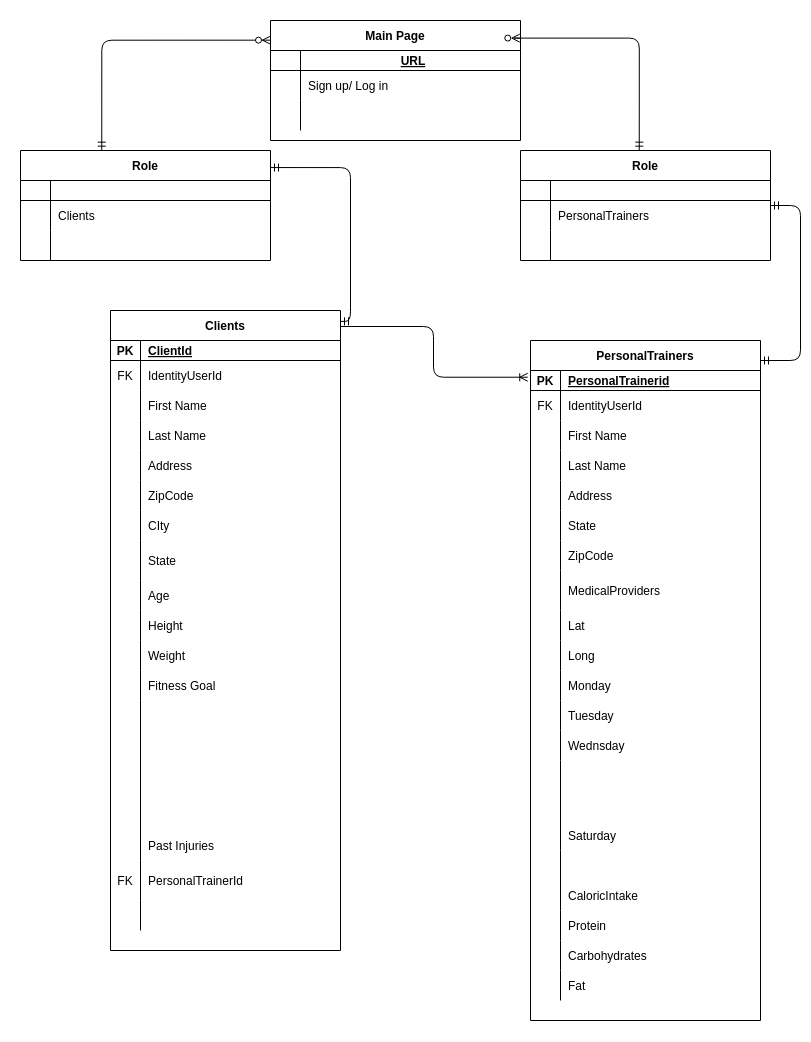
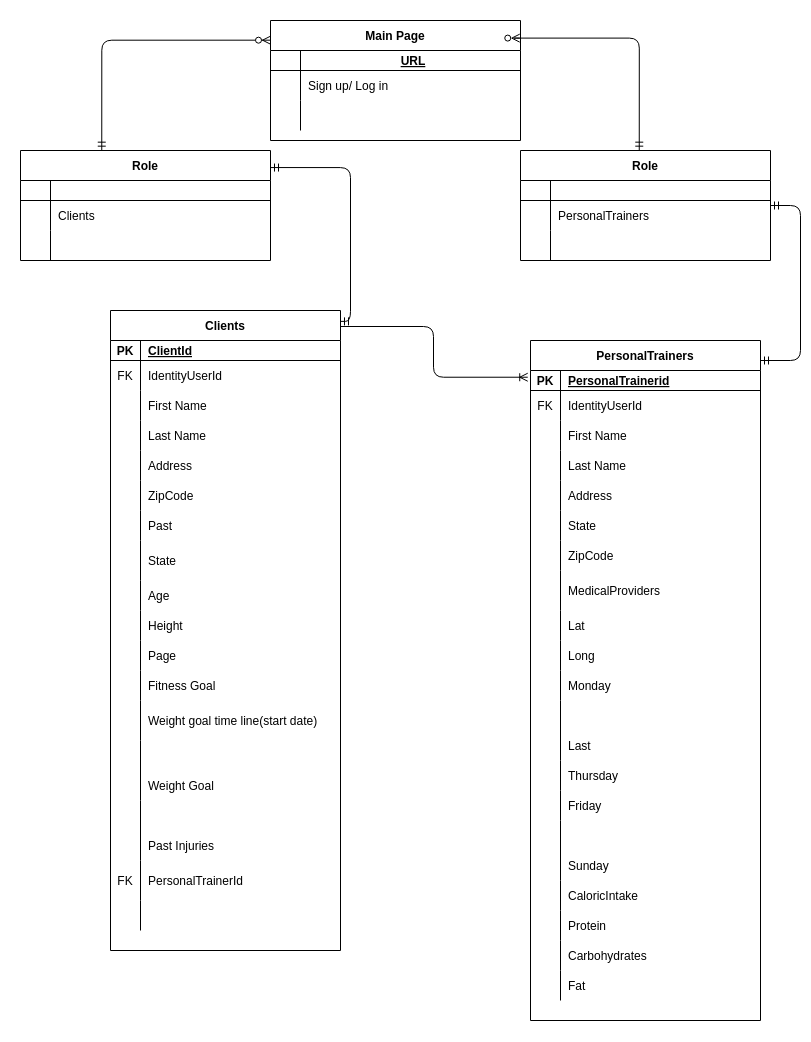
(161, 526) -> (161, 526)
(167, 656) -> (161, 656)
(661, 716) -> none
none -> (241, 721)
(595, 746) -> (581, 746)
none -> (661, 776)
none -> (241, 786)
none -> (661, 806)
(661, 836) -> none
none -> (661, 866)
